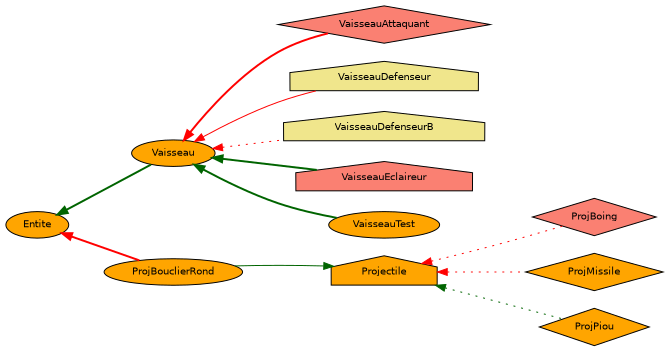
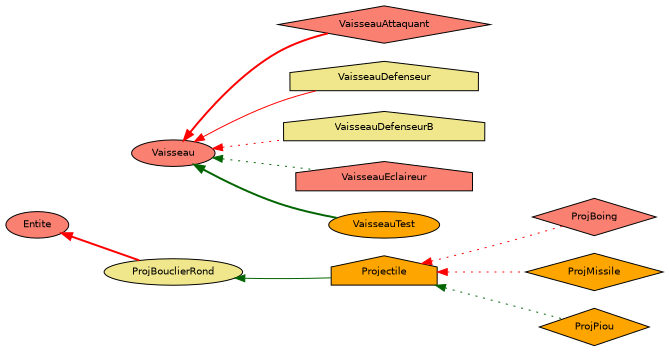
(173, 153) -> (173, 153)
(270, 164) -> (270, 164)
(109, 187) -> none
(37, 225) -> (37, 225)
(279, 265) -> (288, 279)
(173, 272) -> (173, 272)
